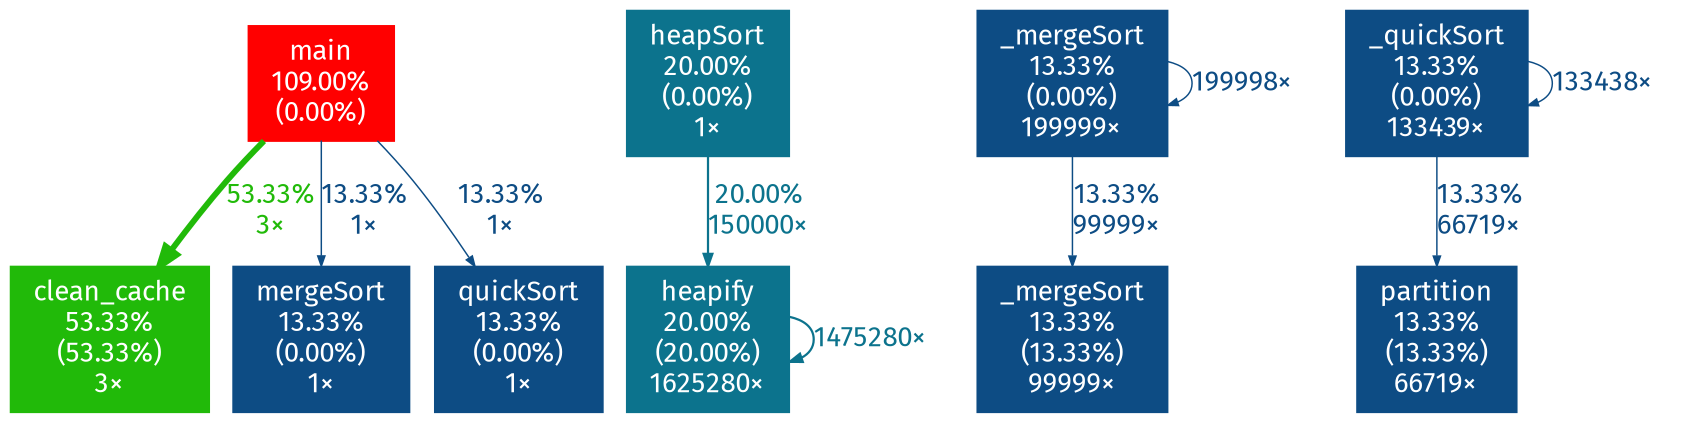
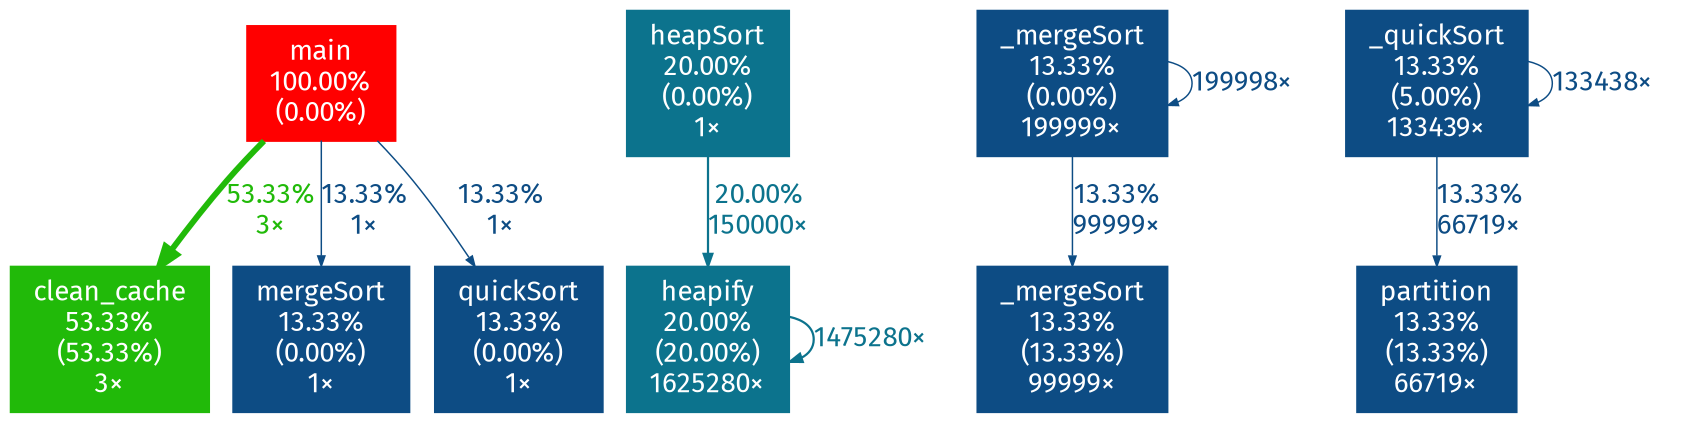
(321, 83) -> (321, 83)
(1437, 83) -> (1437, 83)
